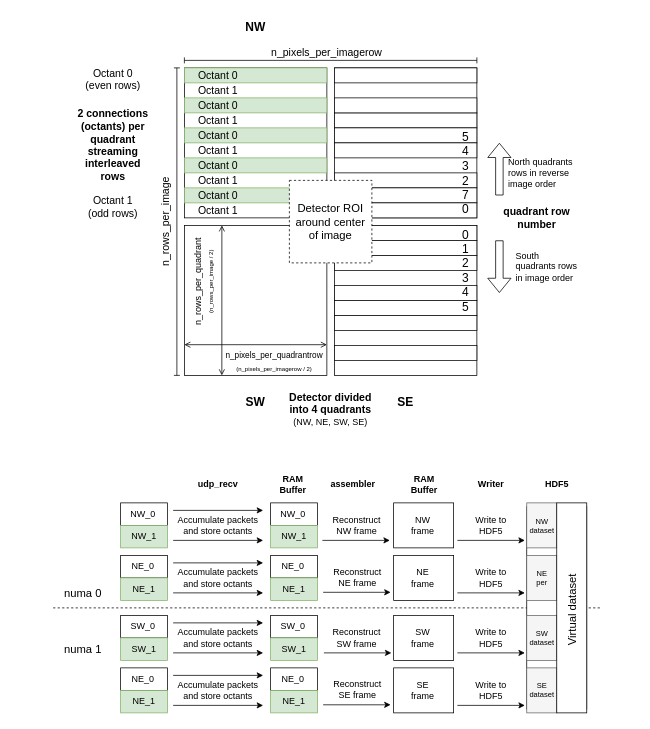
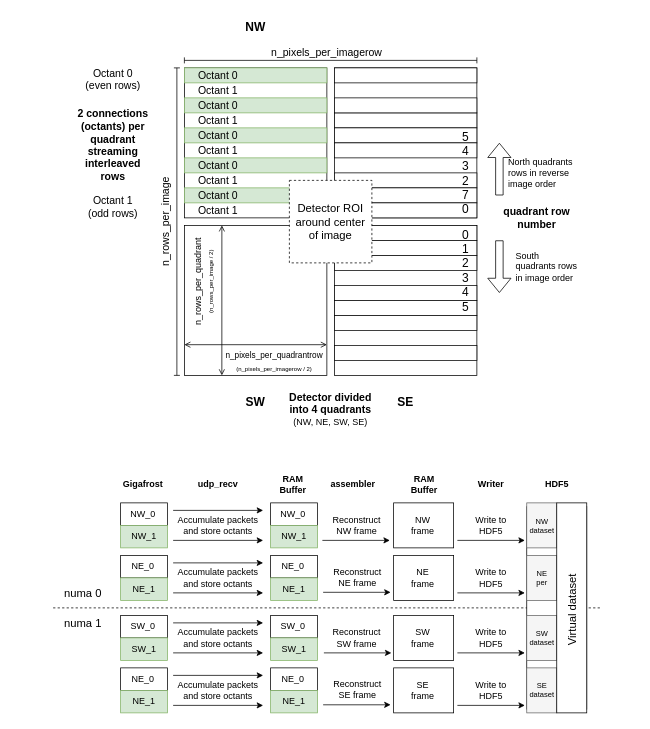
none -> (143, 484)
(83, 649) -> (83, 623)
